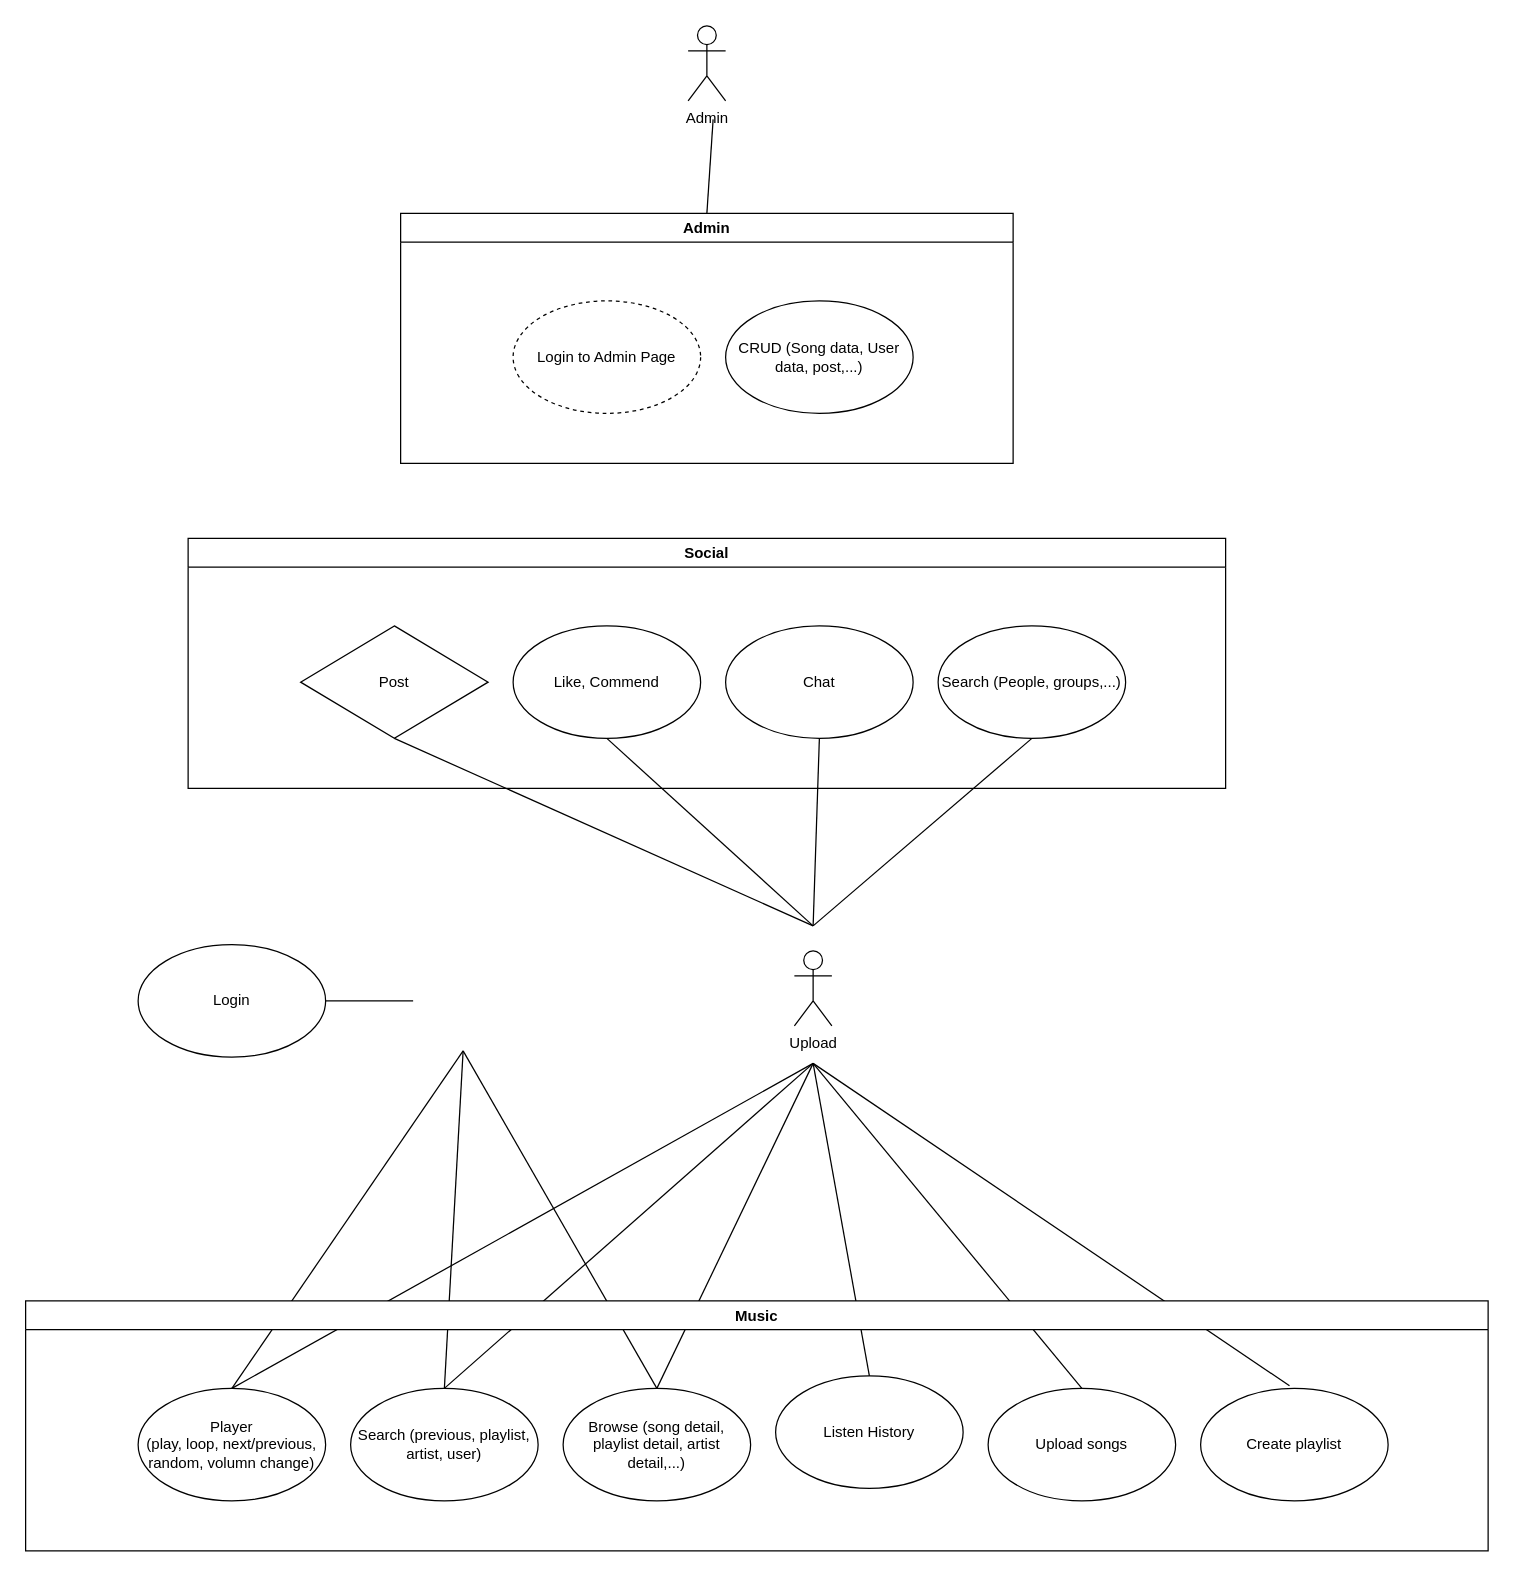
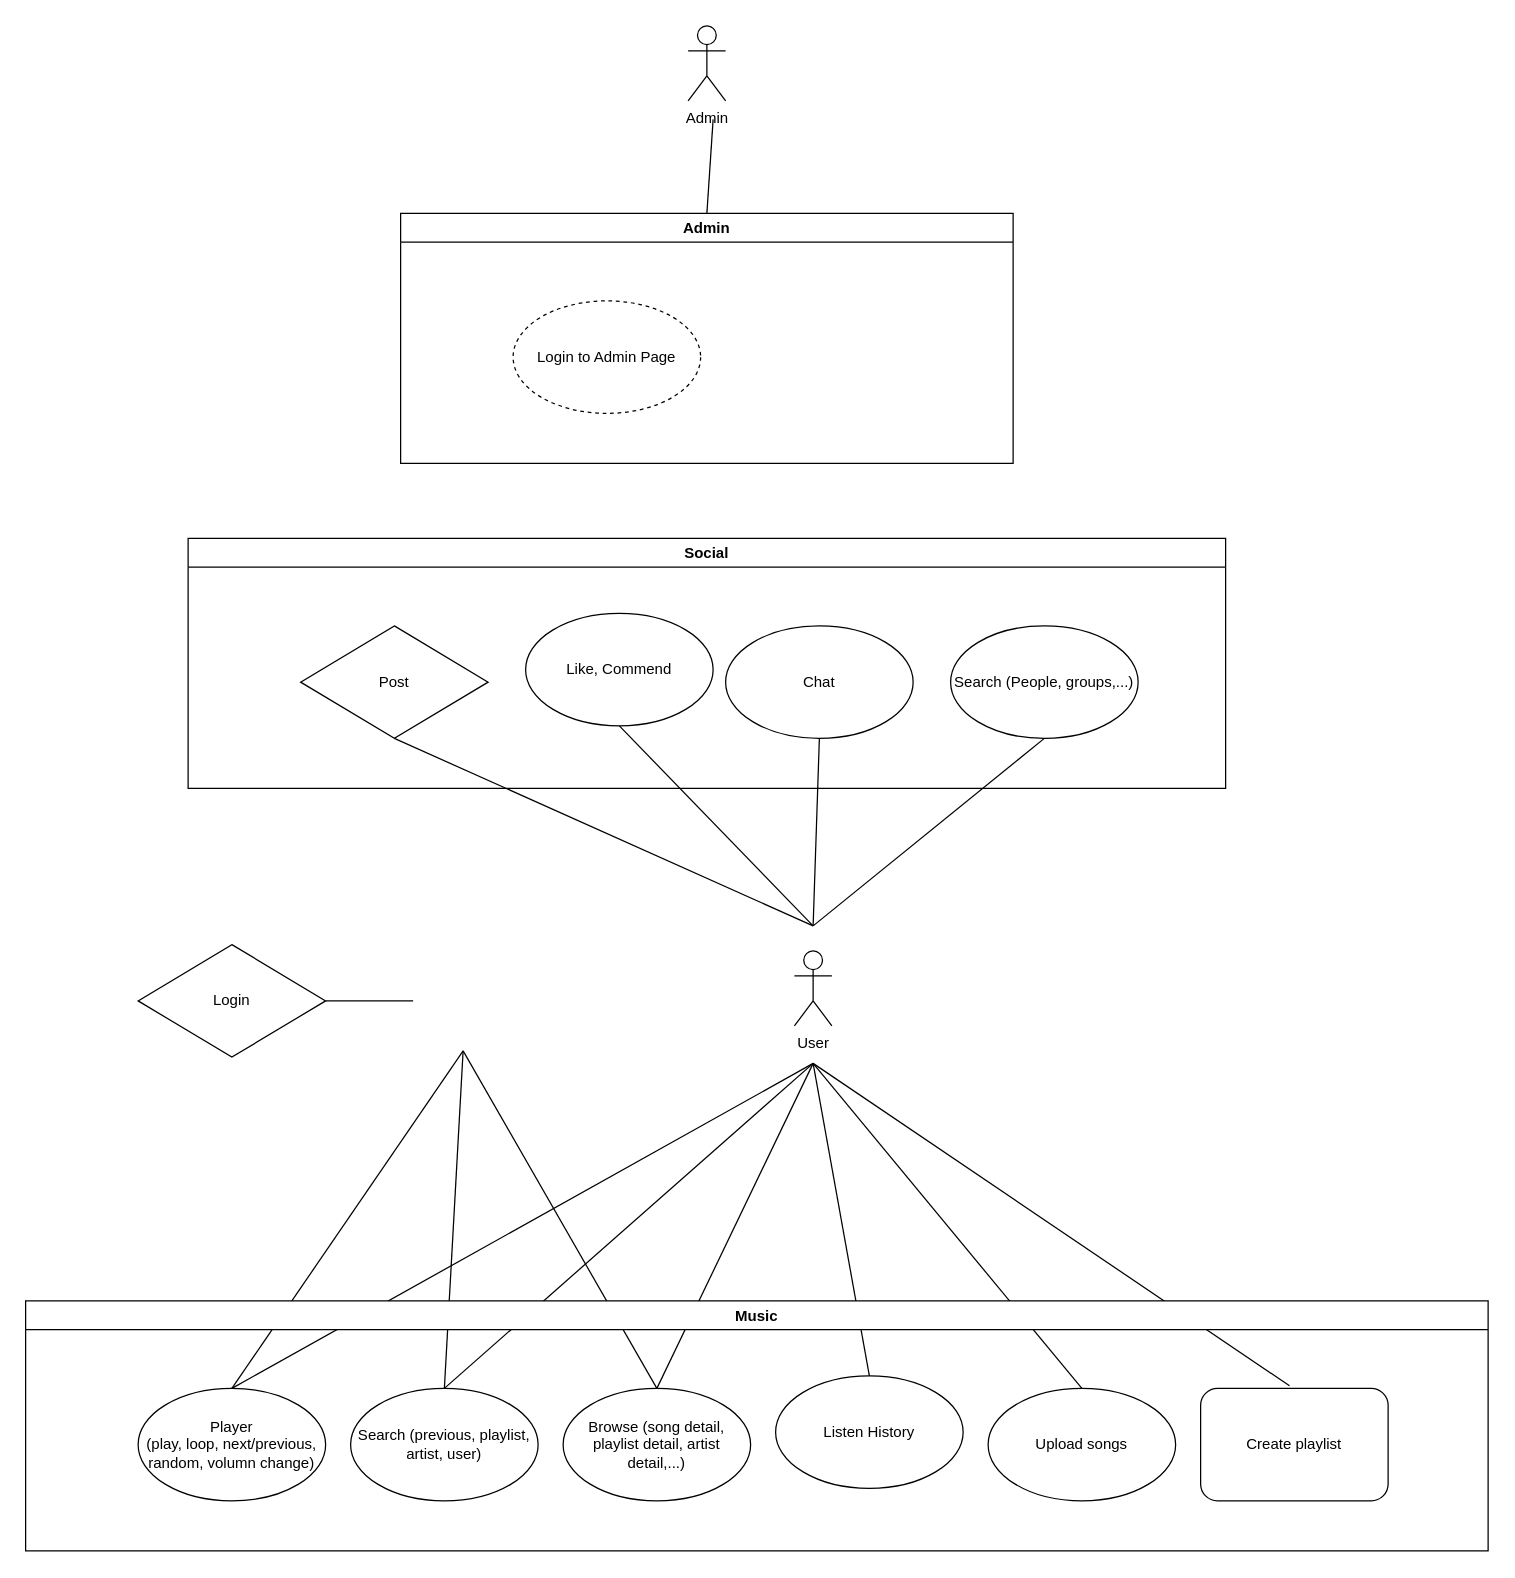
(819, 357) -> none
(607, 682) -> (619, 669)
(1032, 682) -> (1044, 682)
(232, 1001) -> (232, 1001)
(814, 1043) -> (814, 1043)
(1294, 1444) -> (1294, 1444)
